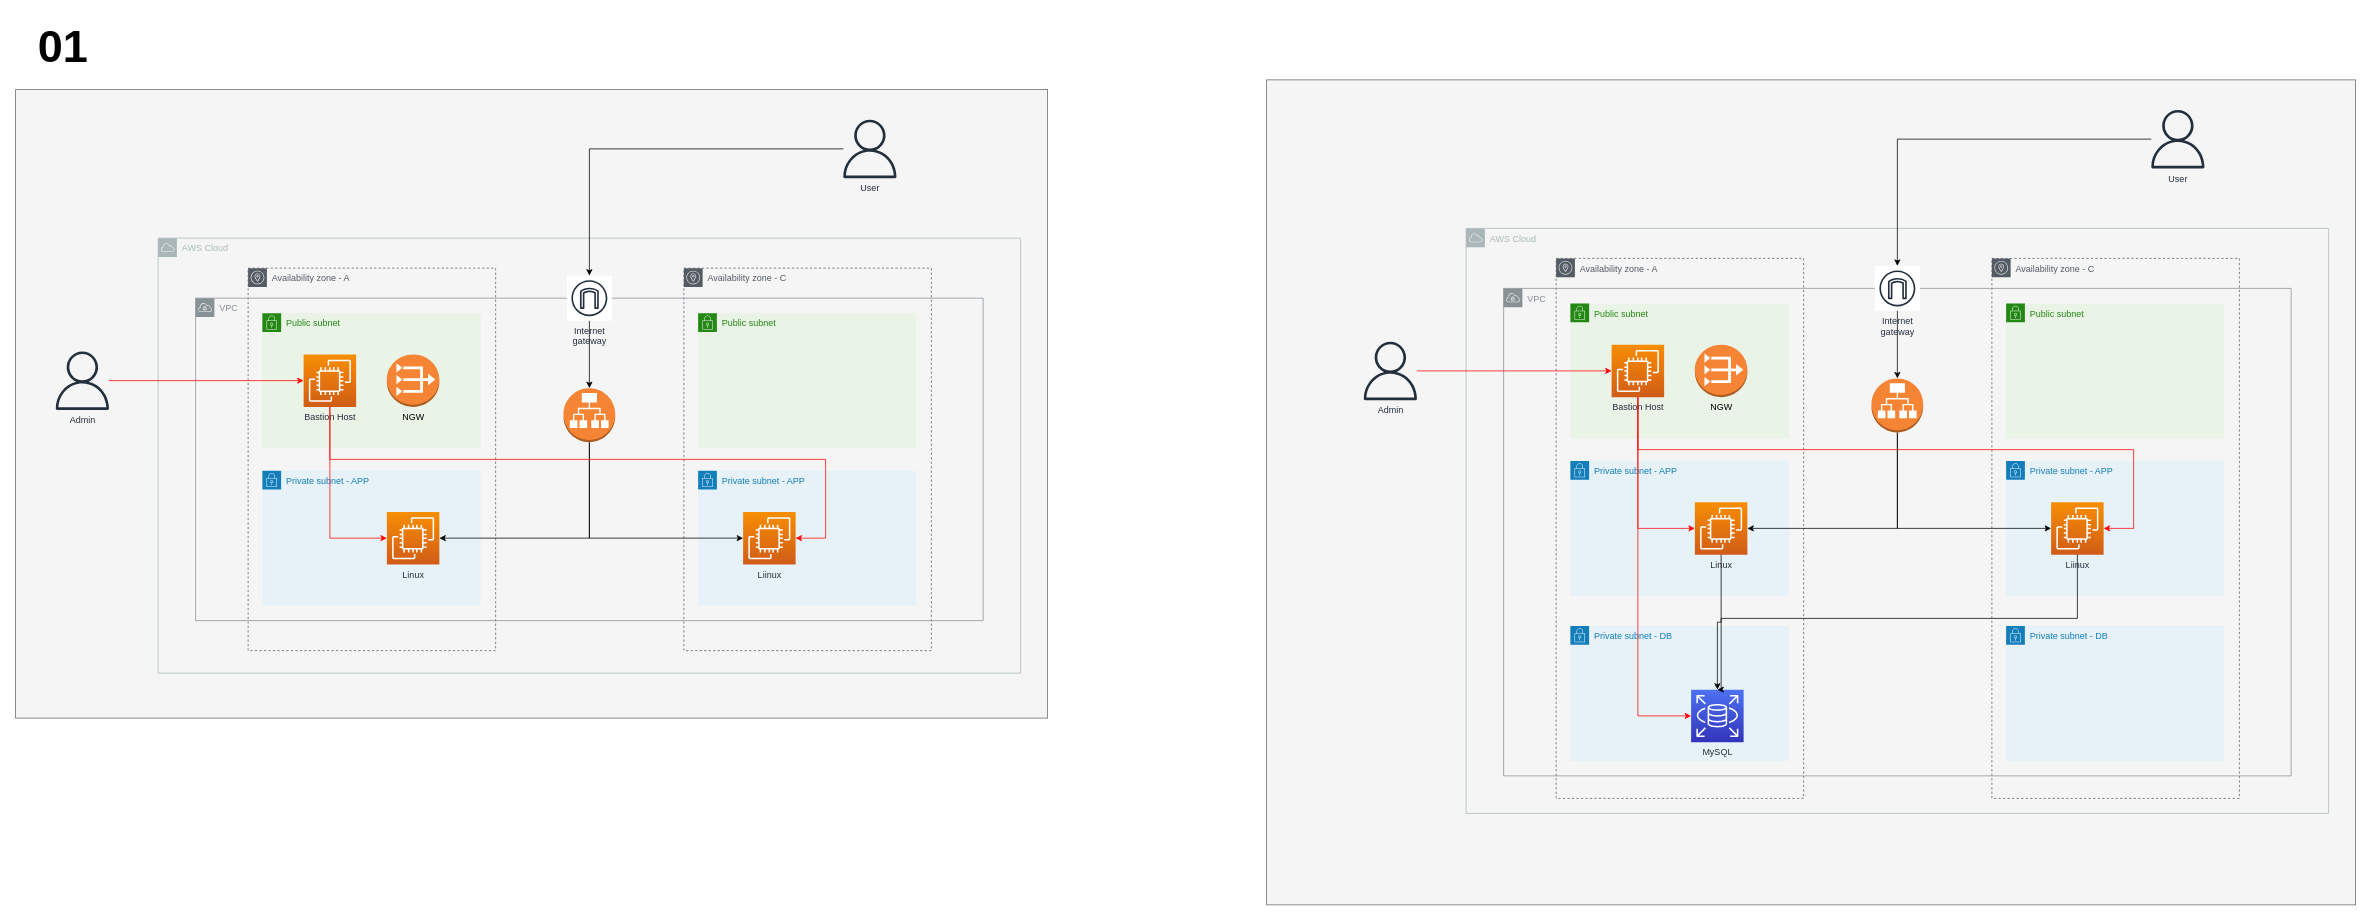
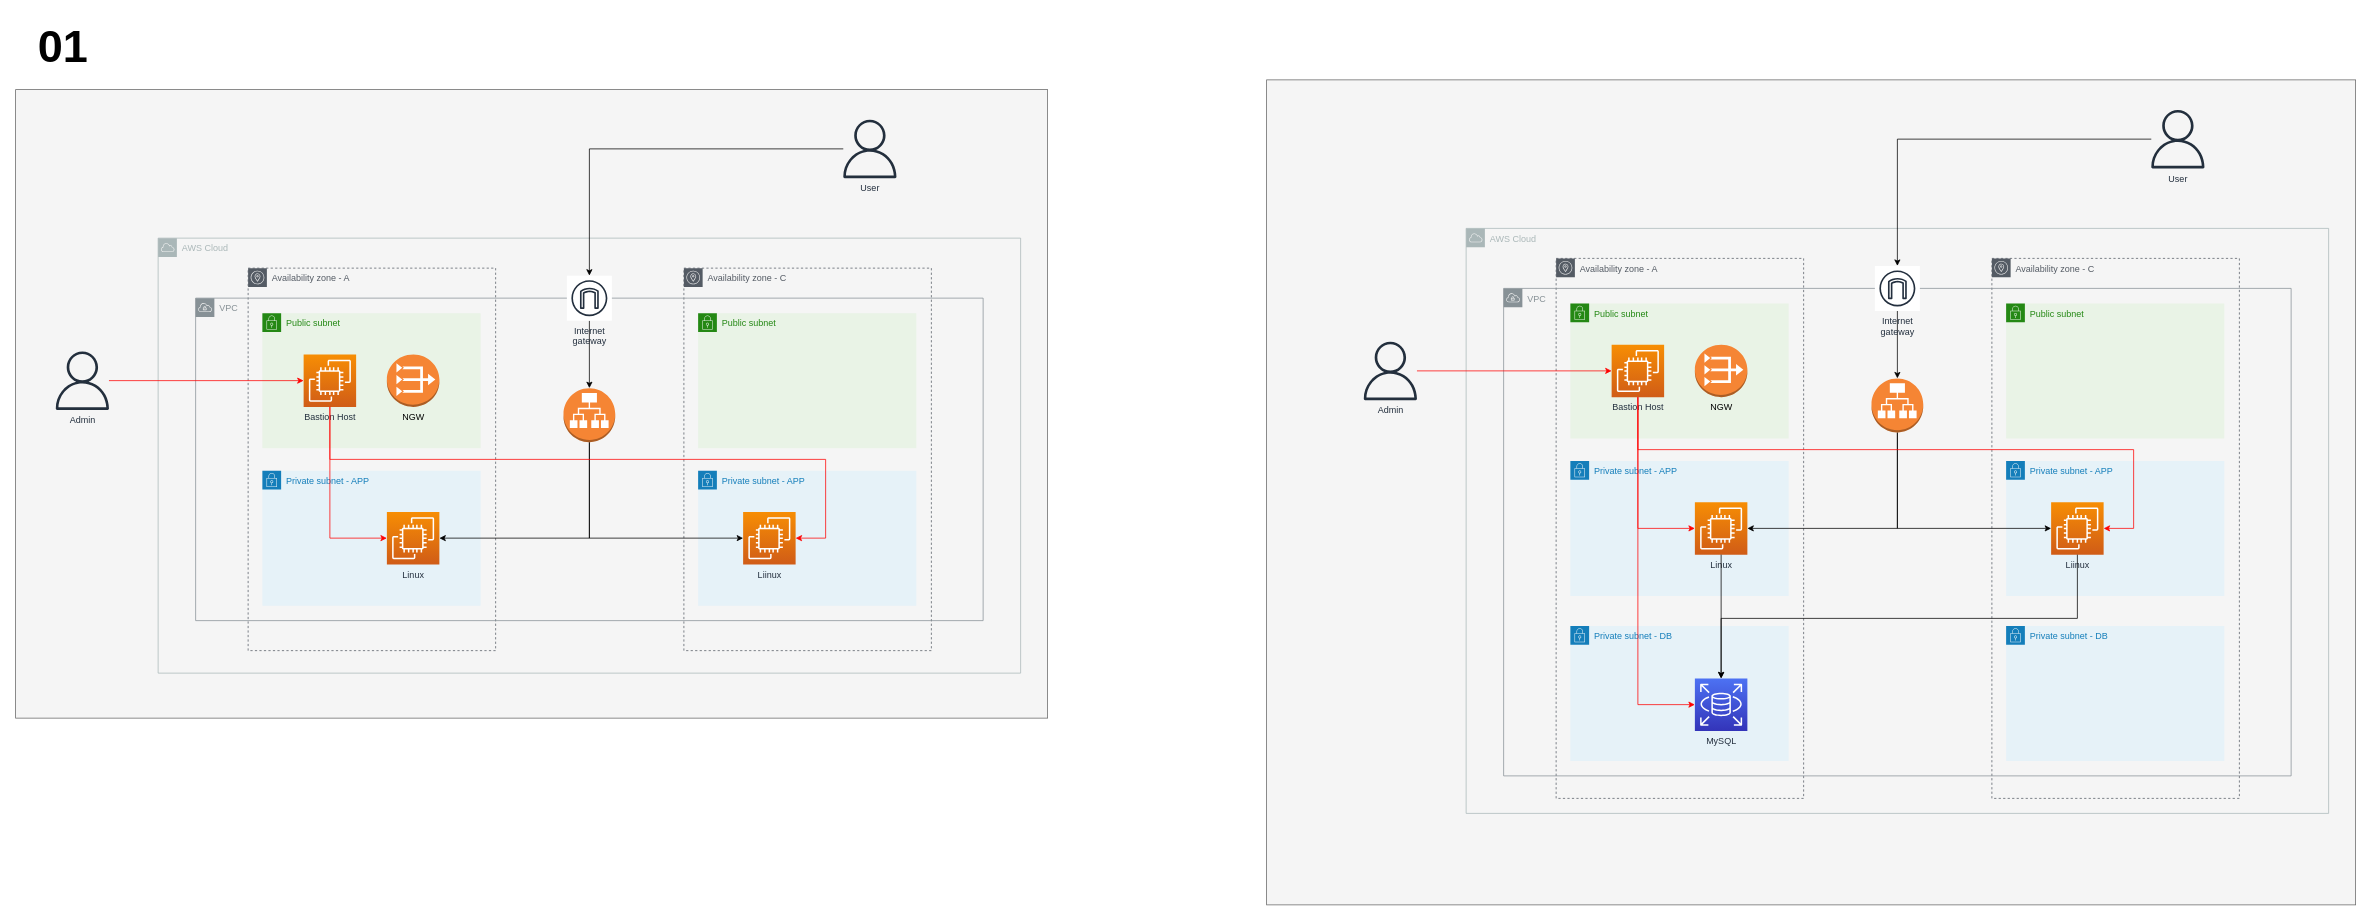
(1717, 716) -> (1721, 705)
